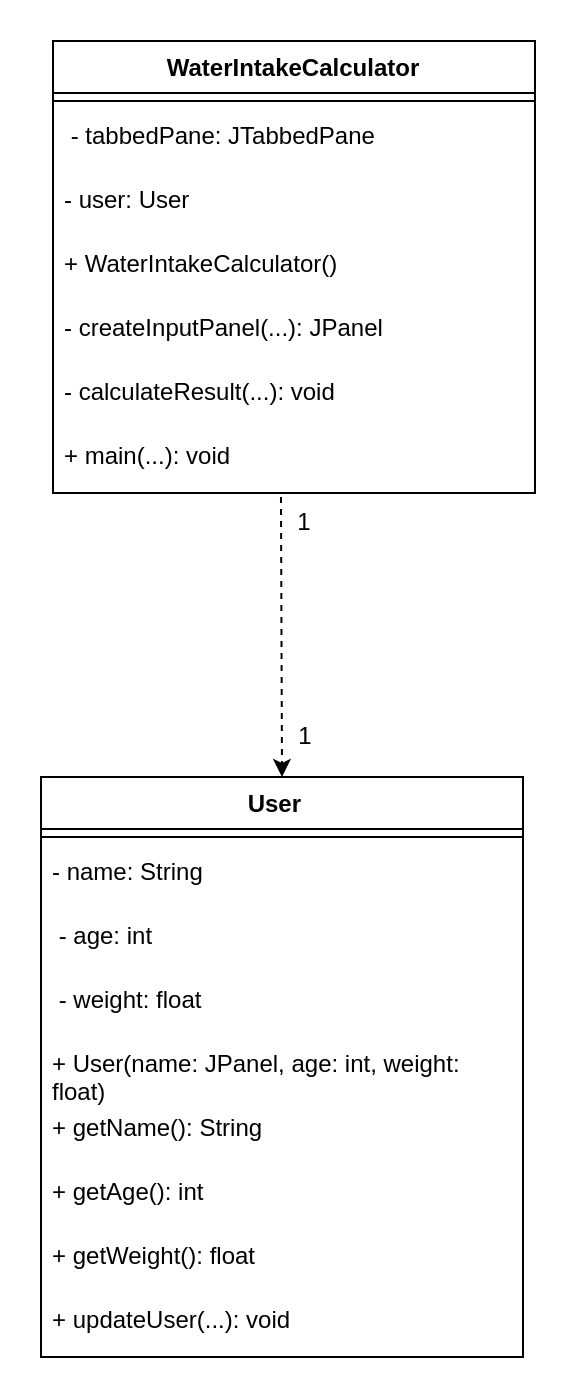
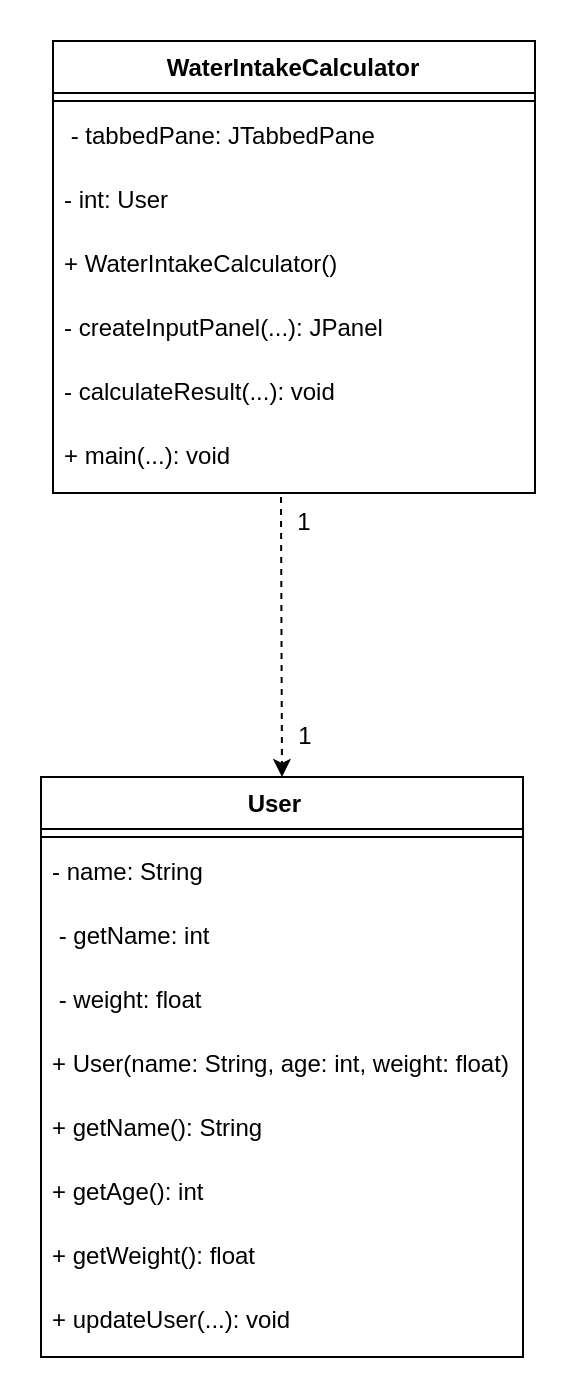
(136, 201) -> (126, 201)
(108, 937) -> (135, 937)
(284, 1080) -> (284, 1080)
